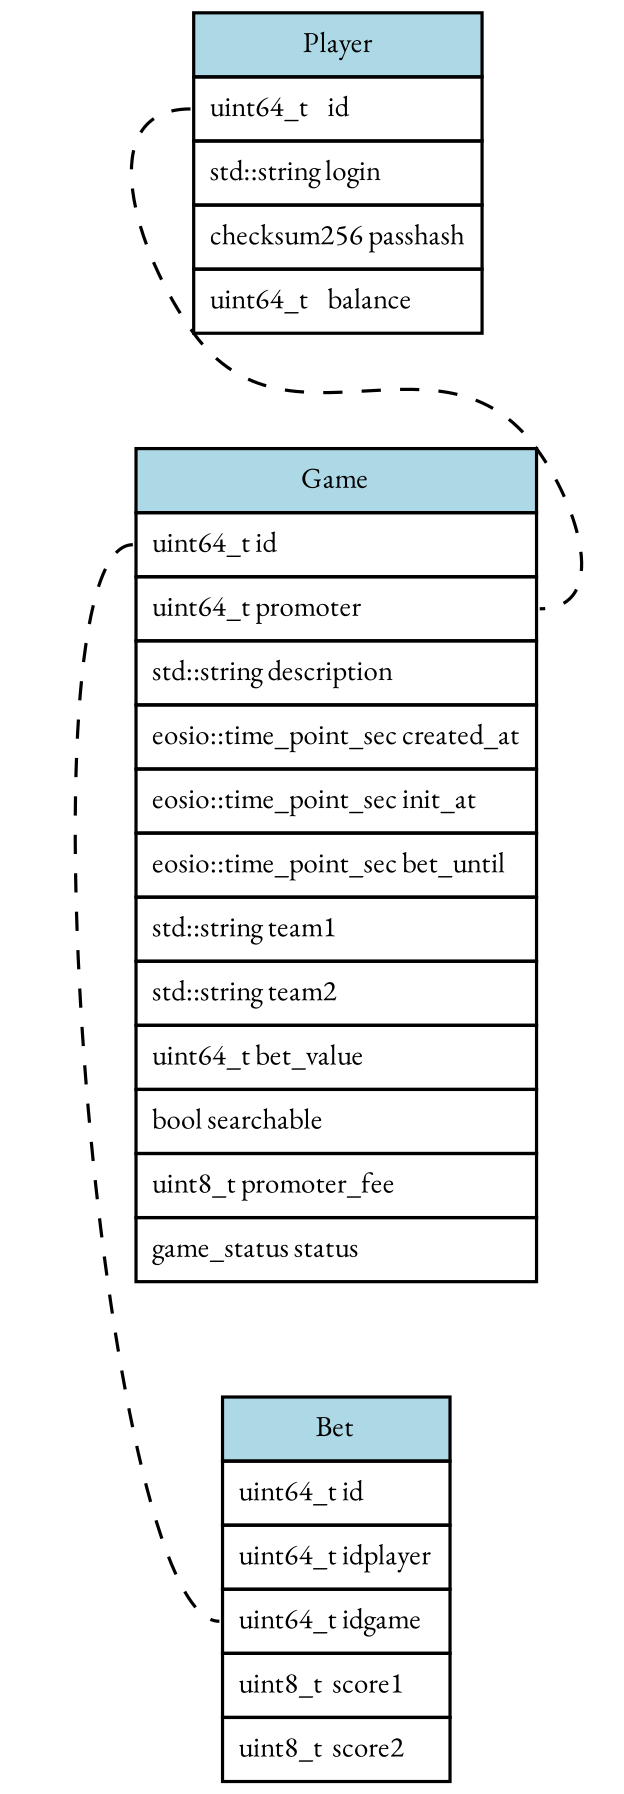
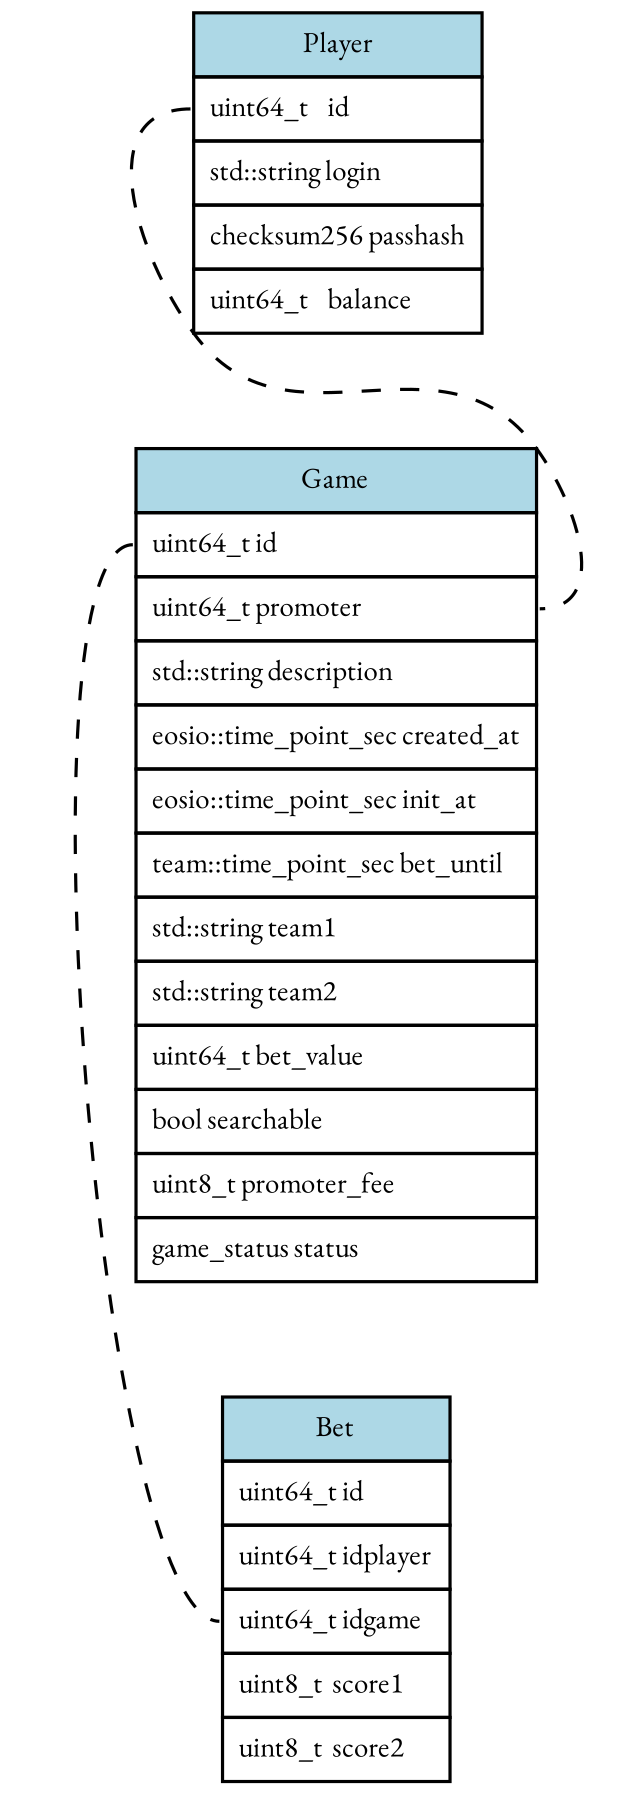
(330, 864) -> (328, 864)
